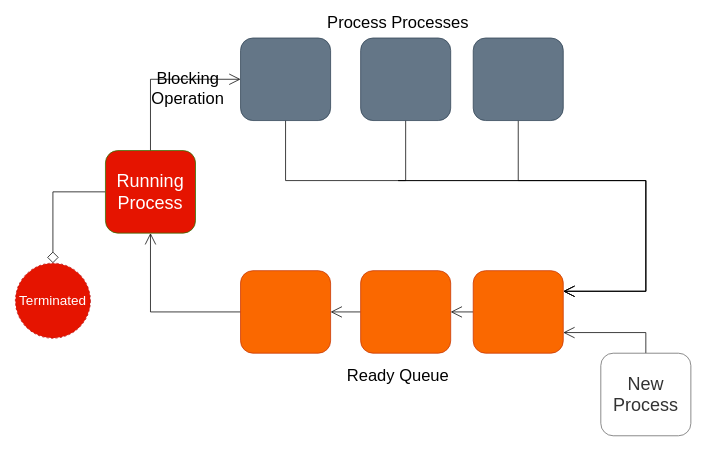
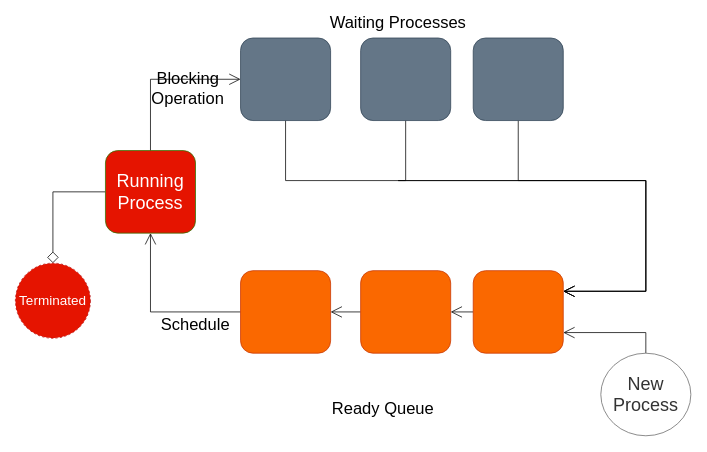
(398, 23) -> (398, 23)
none -> (195, 325)
(398, 375) -> (383, 409)
(645, 394) -> (645, 394)
